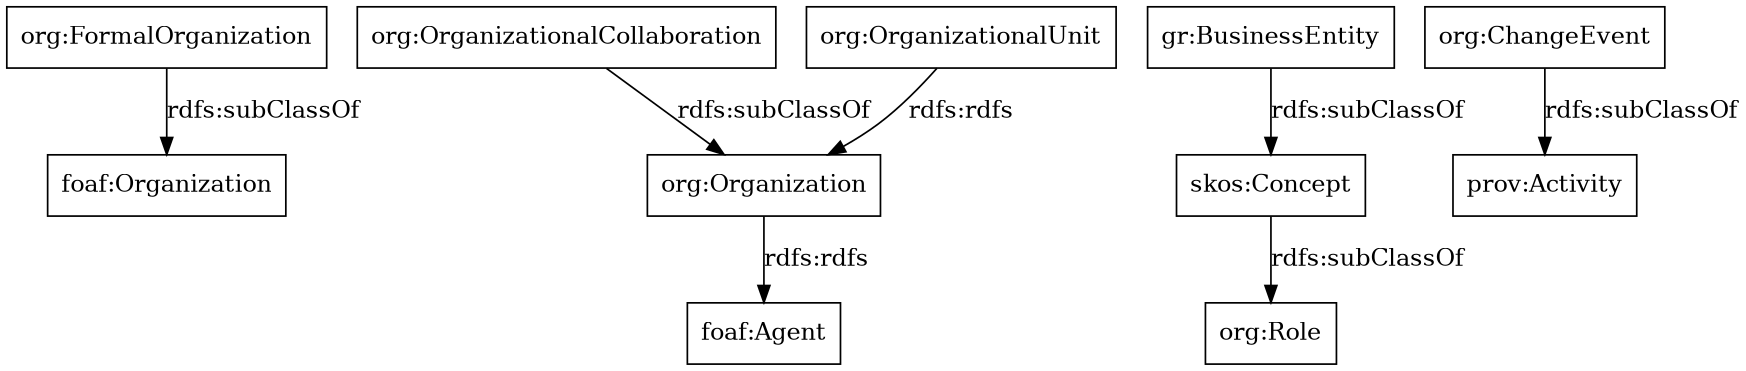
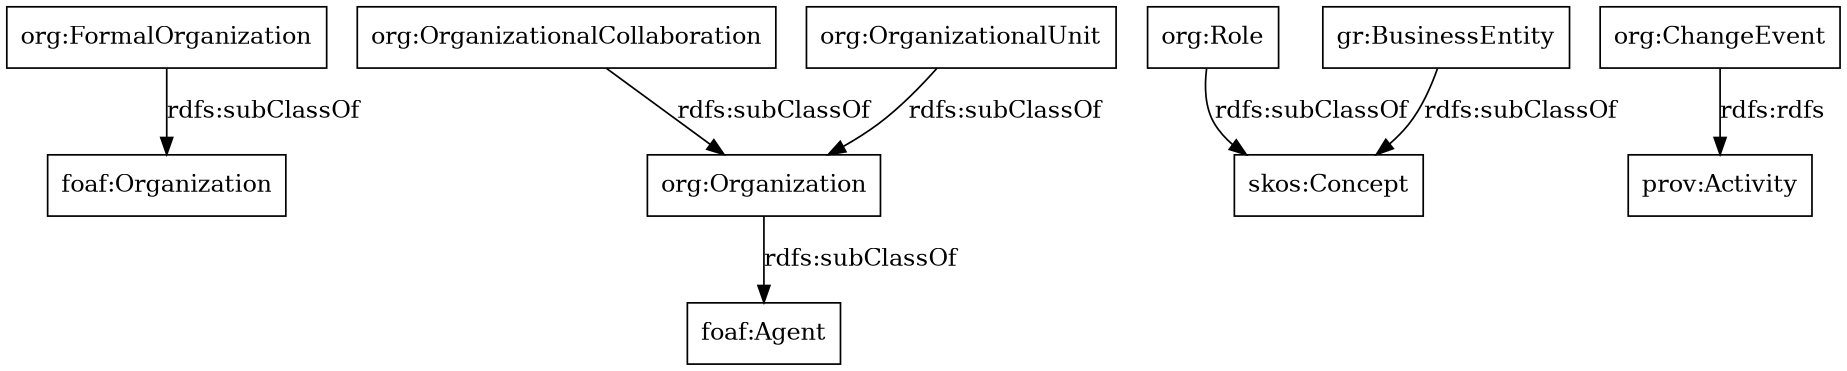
(961, 111) -> (1006, 111)
(1642, 111) -> (1773, 111)
(1271, 251) -> (1209, 110)
(817, 259) -> (861, 259)
